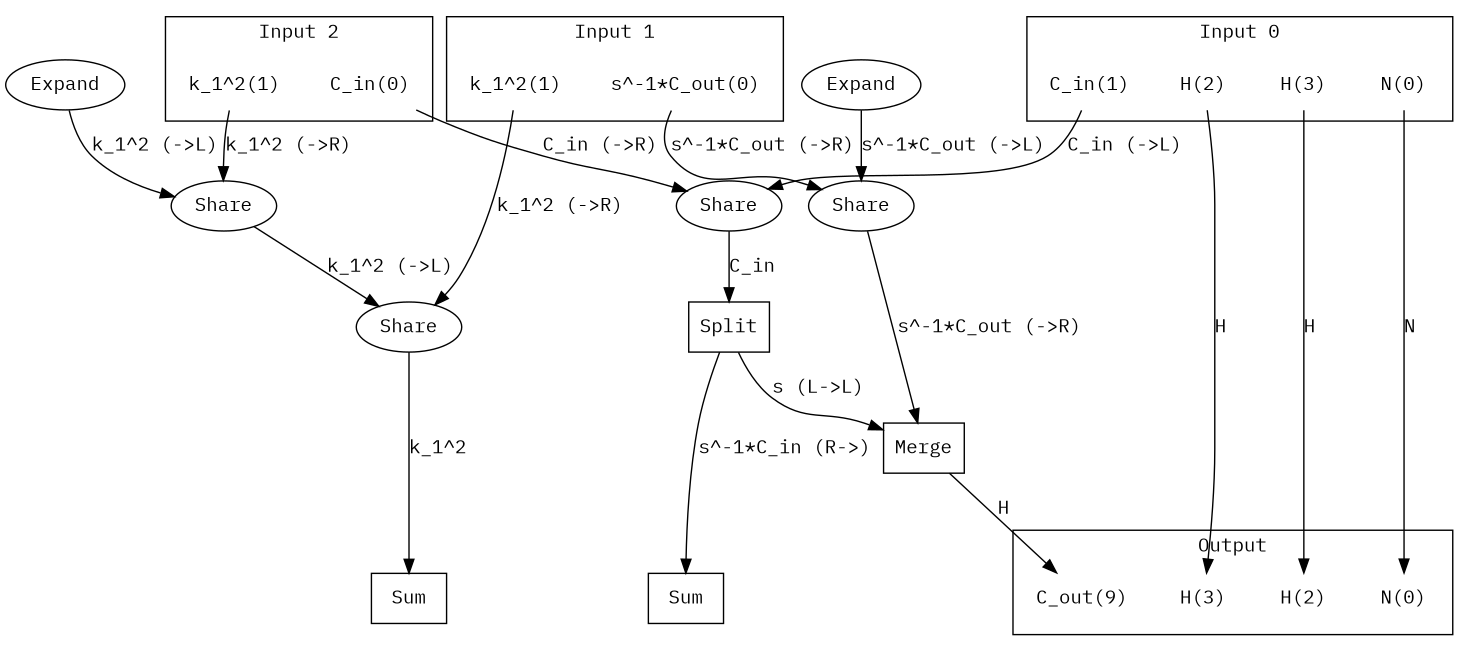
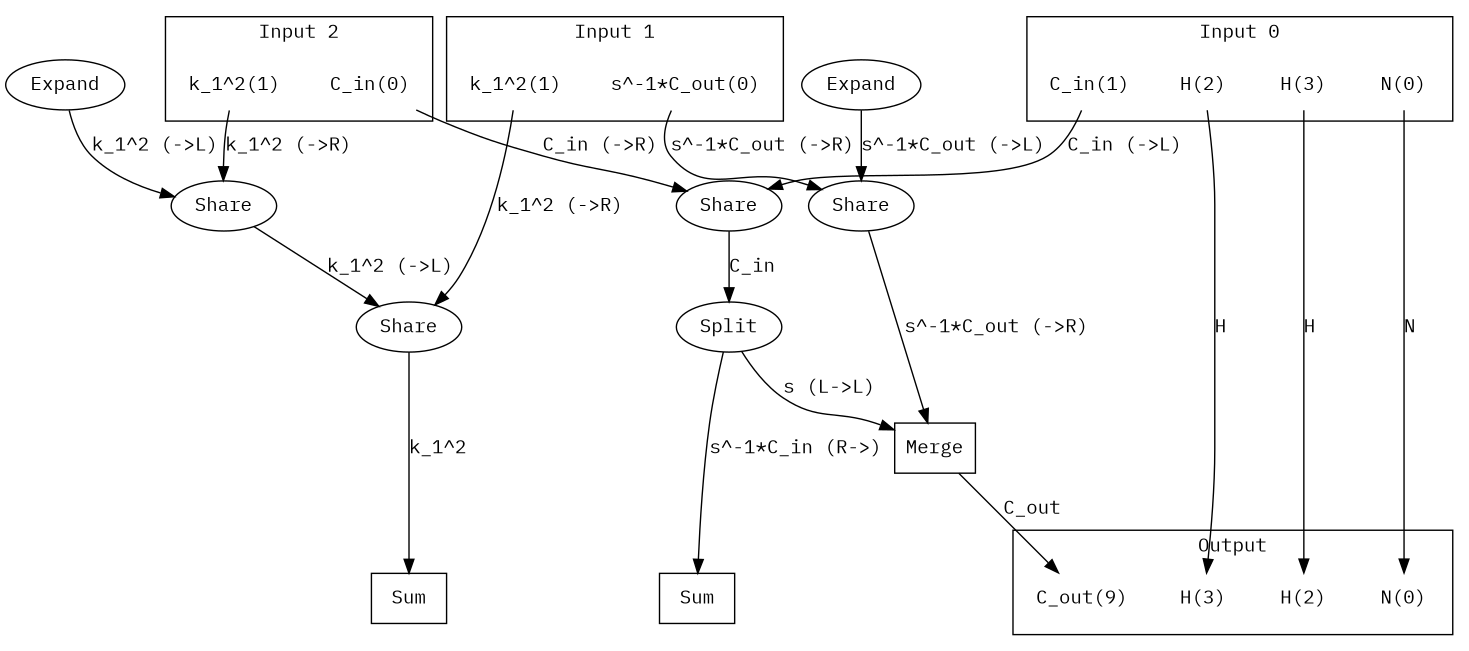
(729, 327) -> (729, 327)
(1004, 509) -> (1032, 509)
